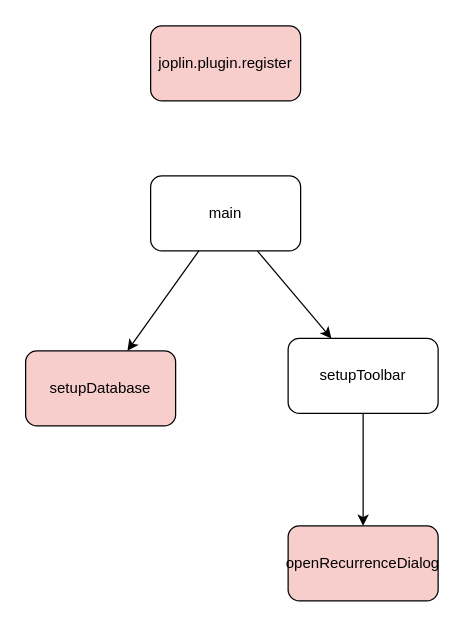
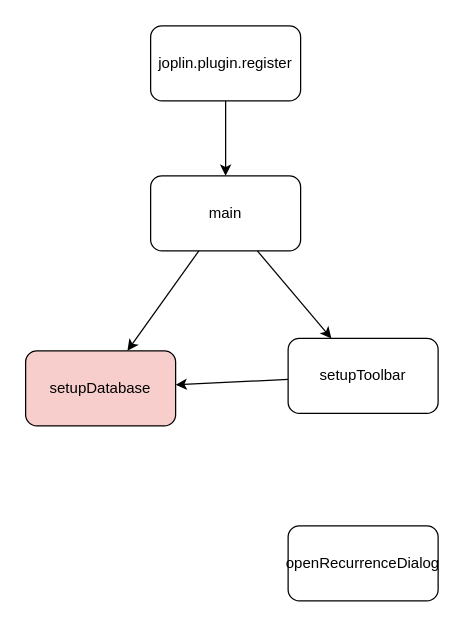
(226, 63) -> (226, 63)
none -> (226, 134)
(363, 465) -> (236, 382)
(363, 563) -> (363, 563)
